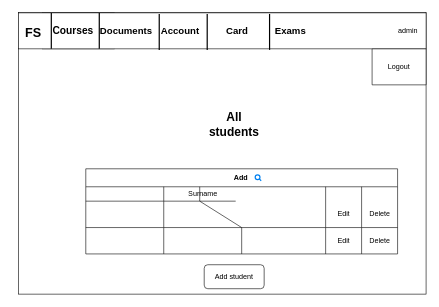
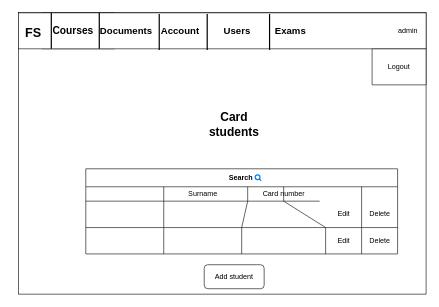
(237, 31) -> (237, 31)
(234, 124) -> (234, 124)
(242, 178) -> (242, 178)
none -> (284, 194)
